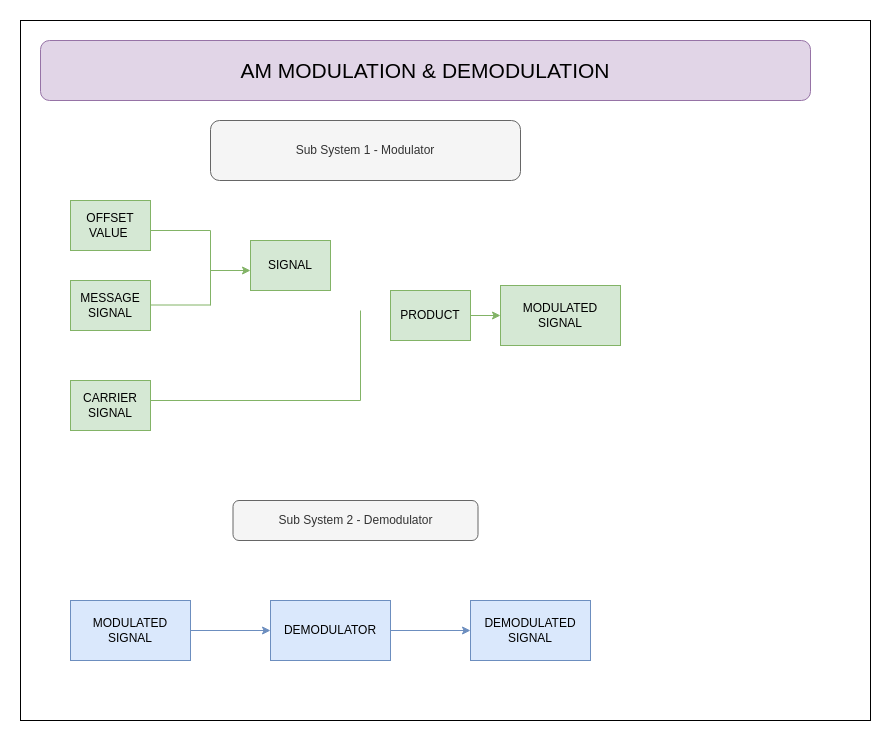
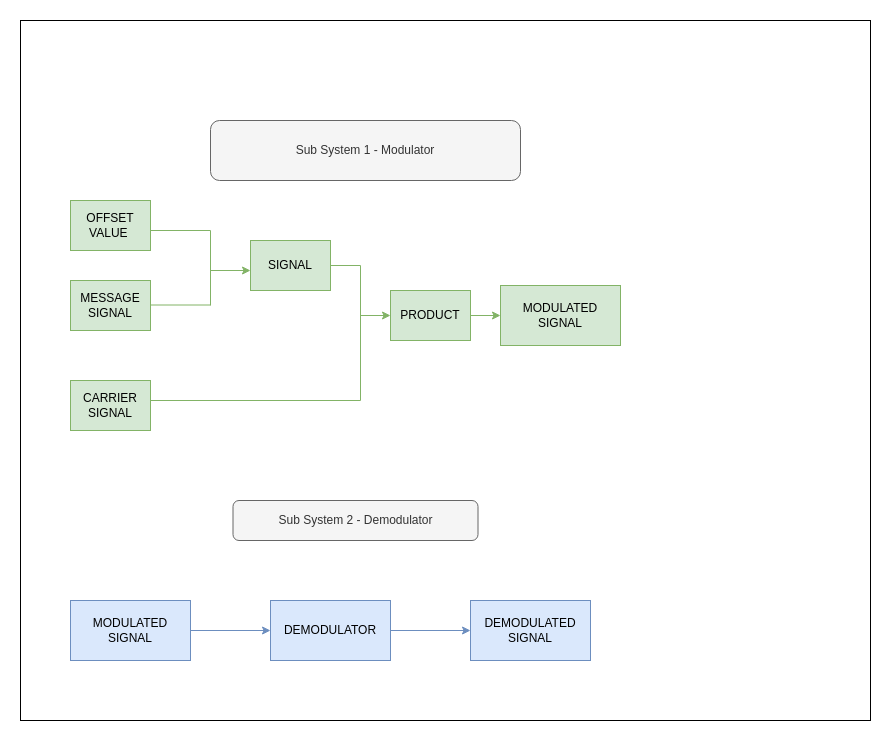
(426, 71) -> none
none -> (361, 272)
